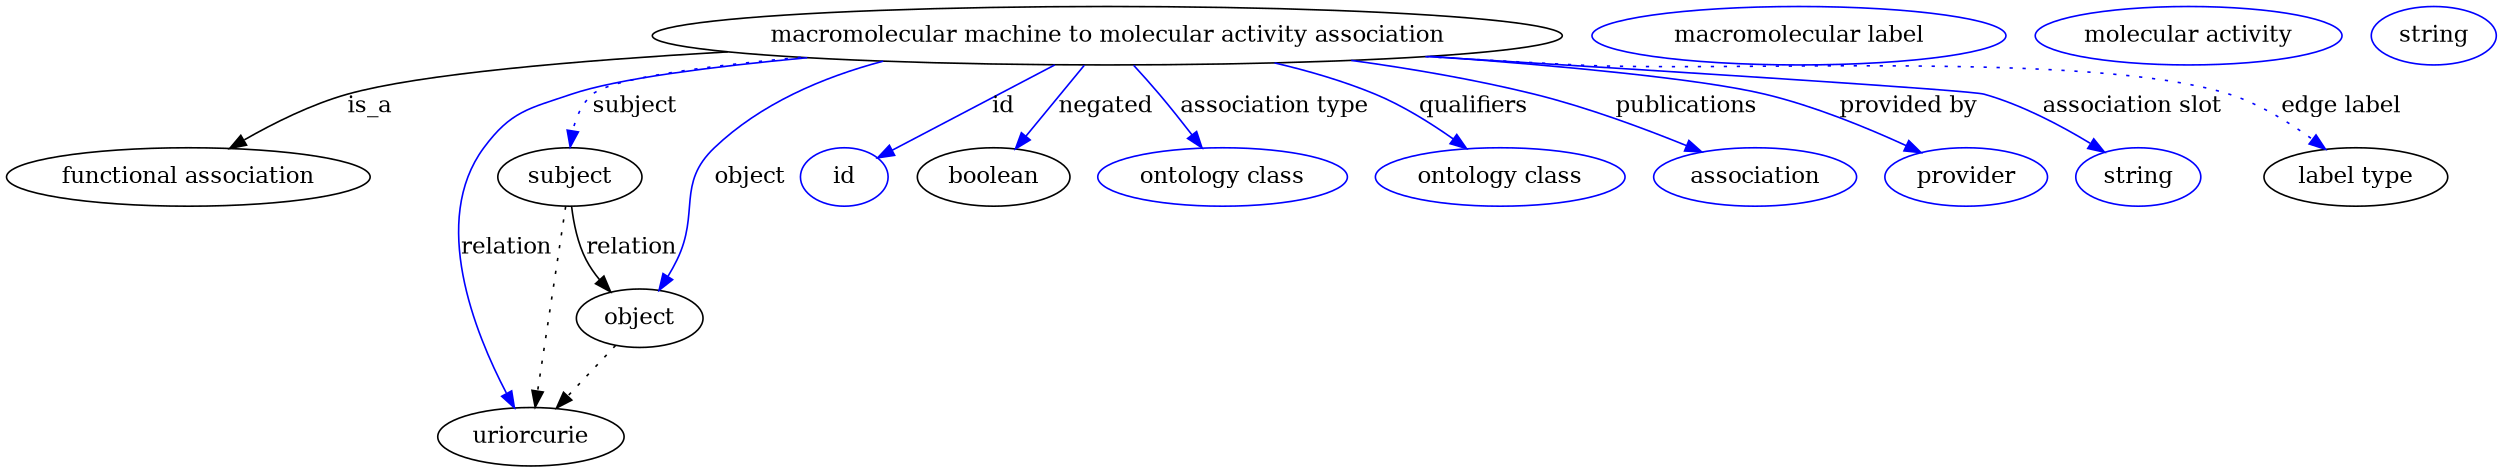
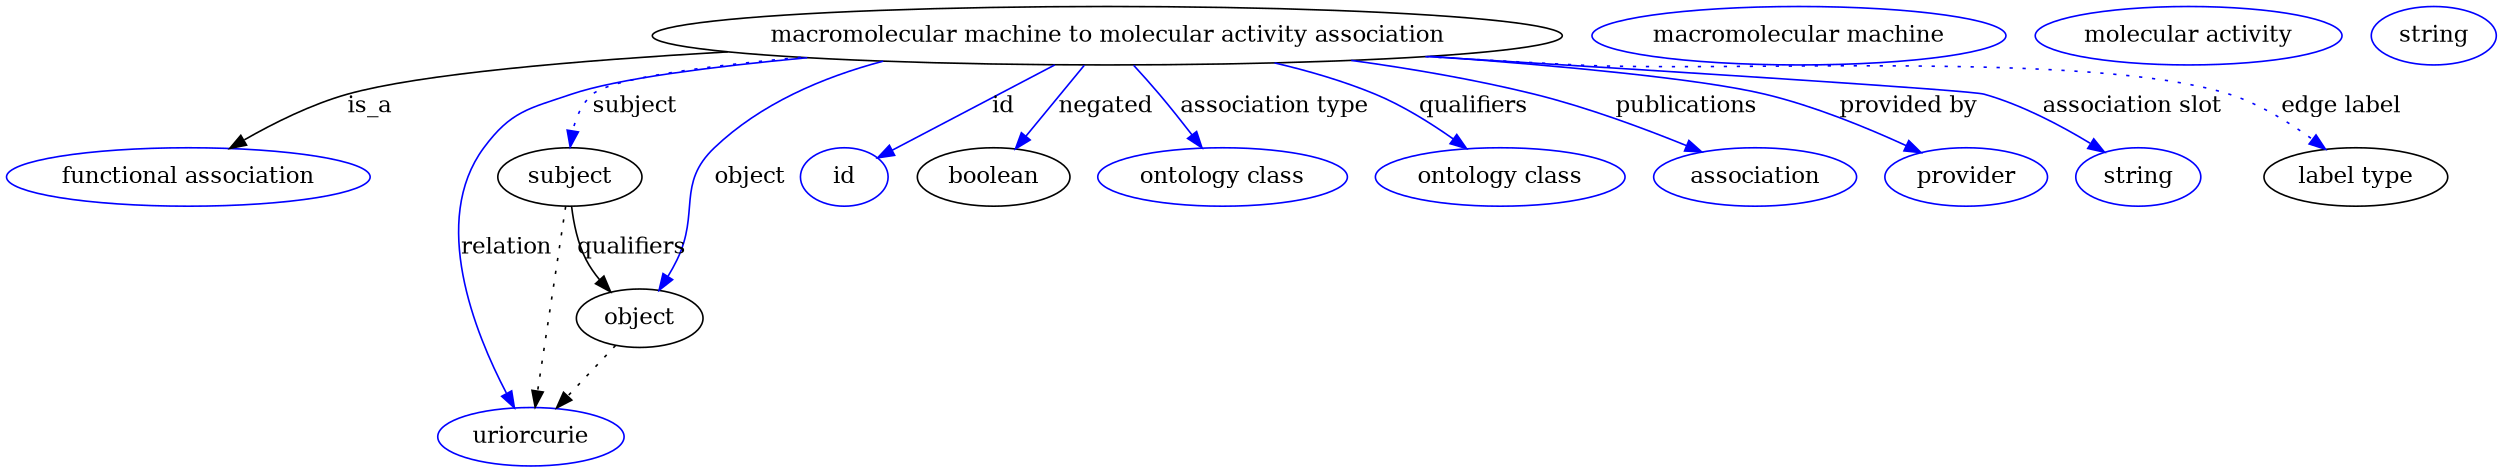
(1799, 36) -> (1799, 36)
(188, 177) -> (188, 177)
(632, 248) -> (632, 248)
(531, 437) -> (531, 437)
